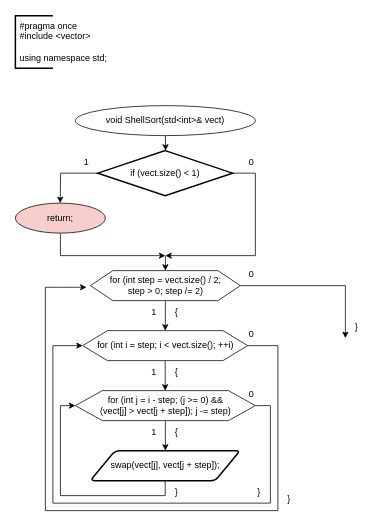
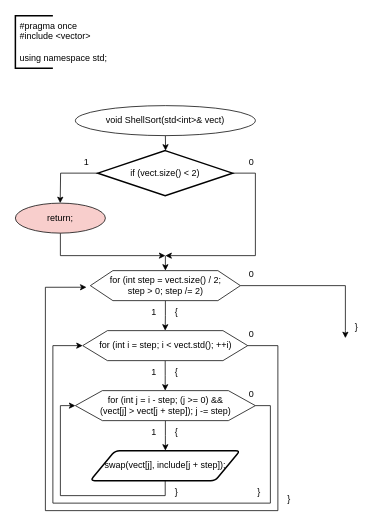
(165, 173) -> (165, 173)
(166, 345) -> (166, 345)
(165, 465) -> (165, 465)
